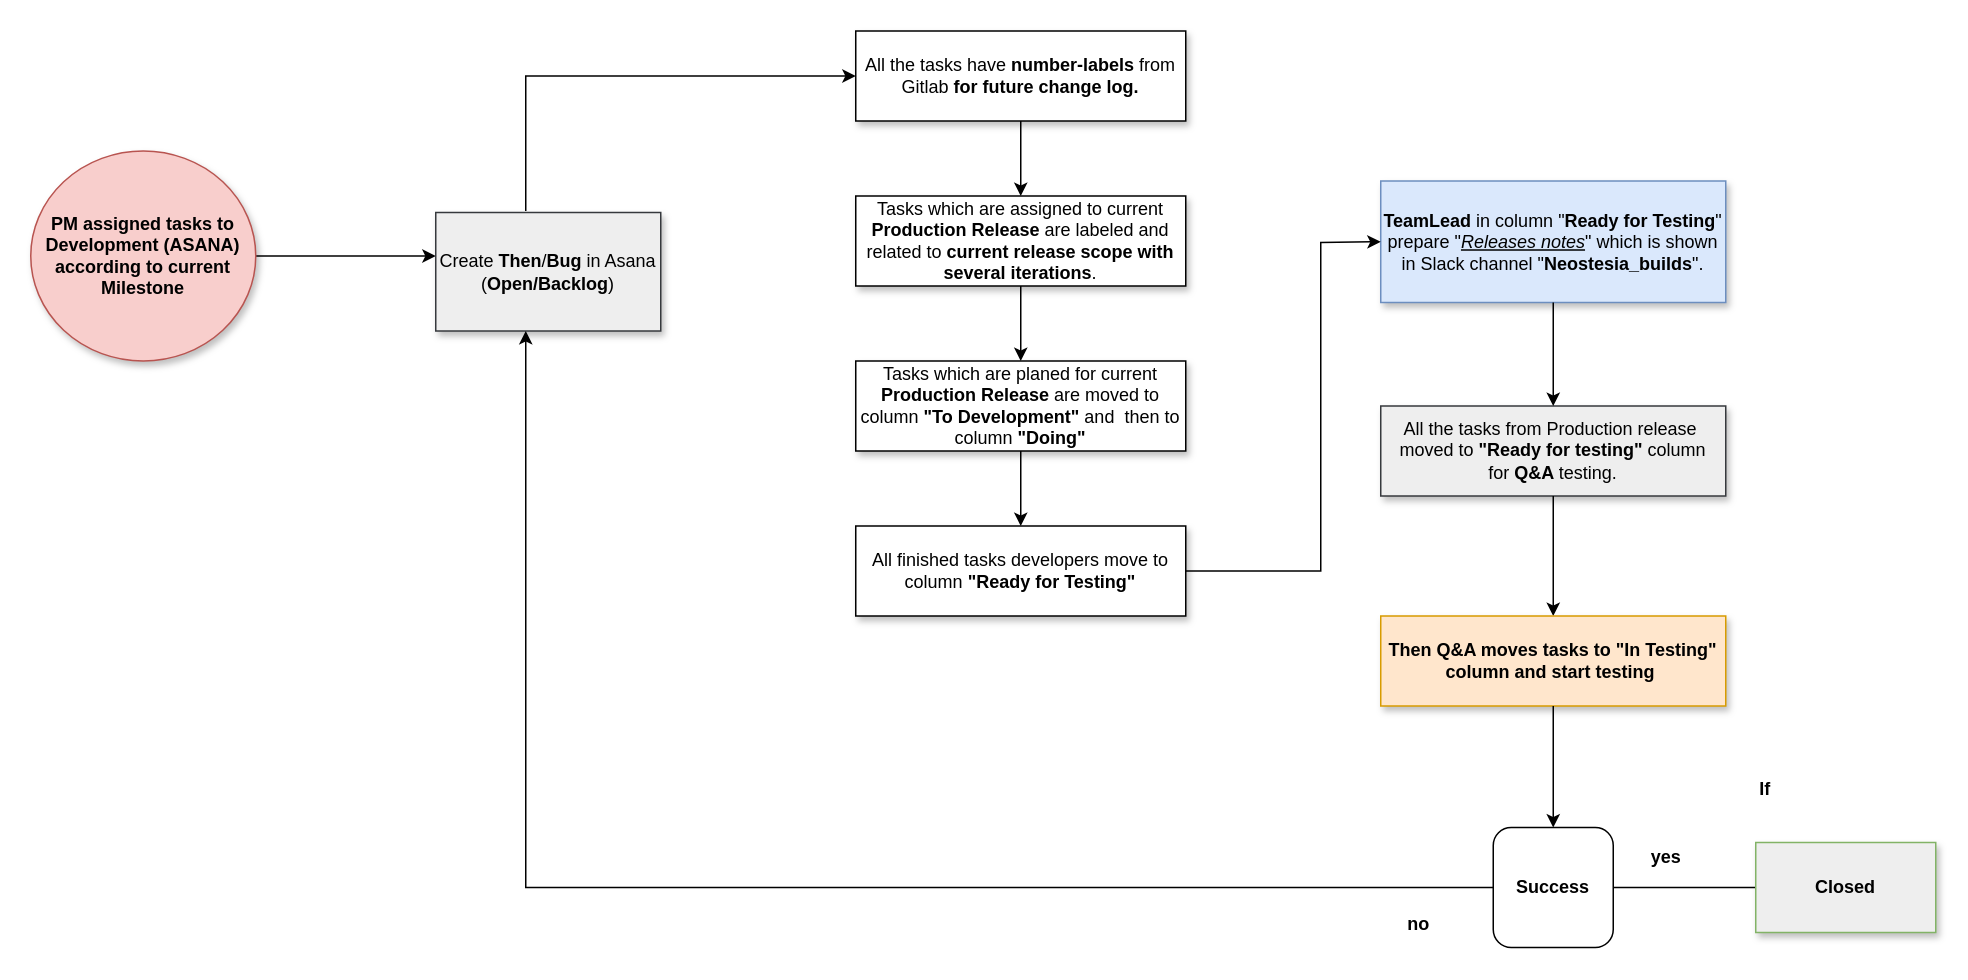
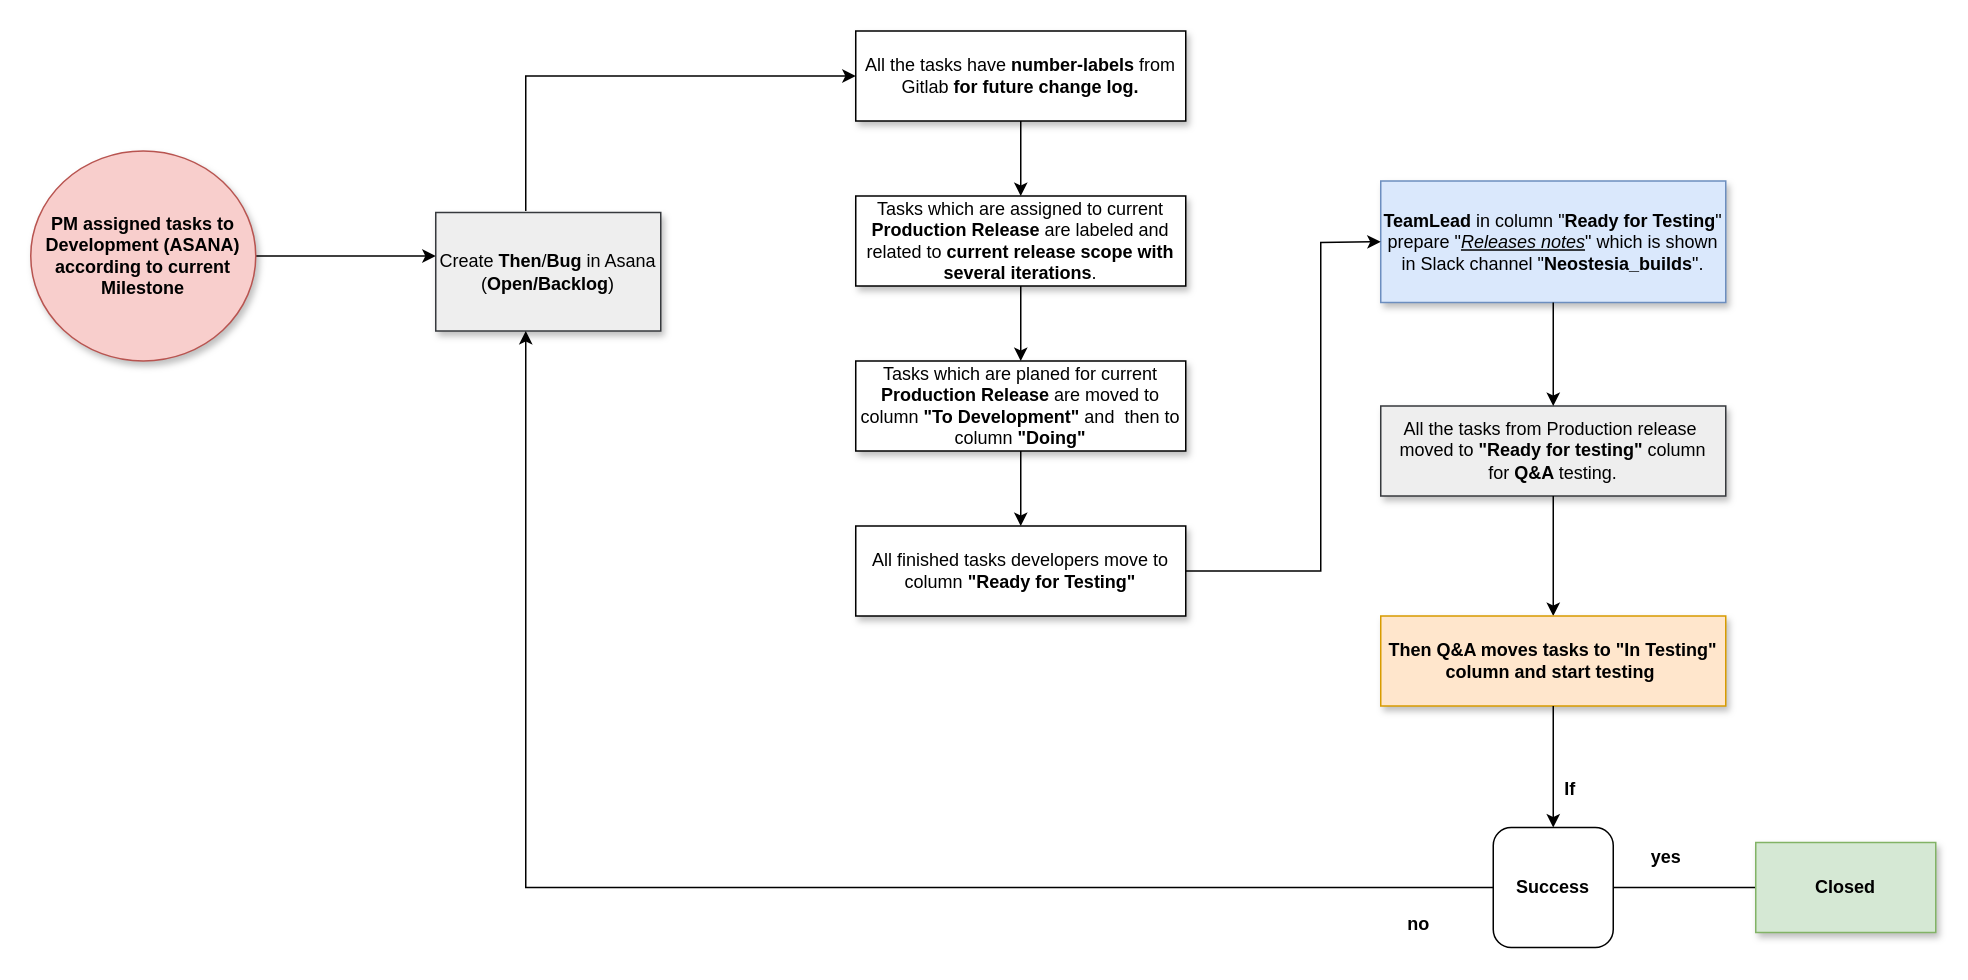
(1765, 790) -> (1570, 790)
(1846, 887) -> (1846, 887)
